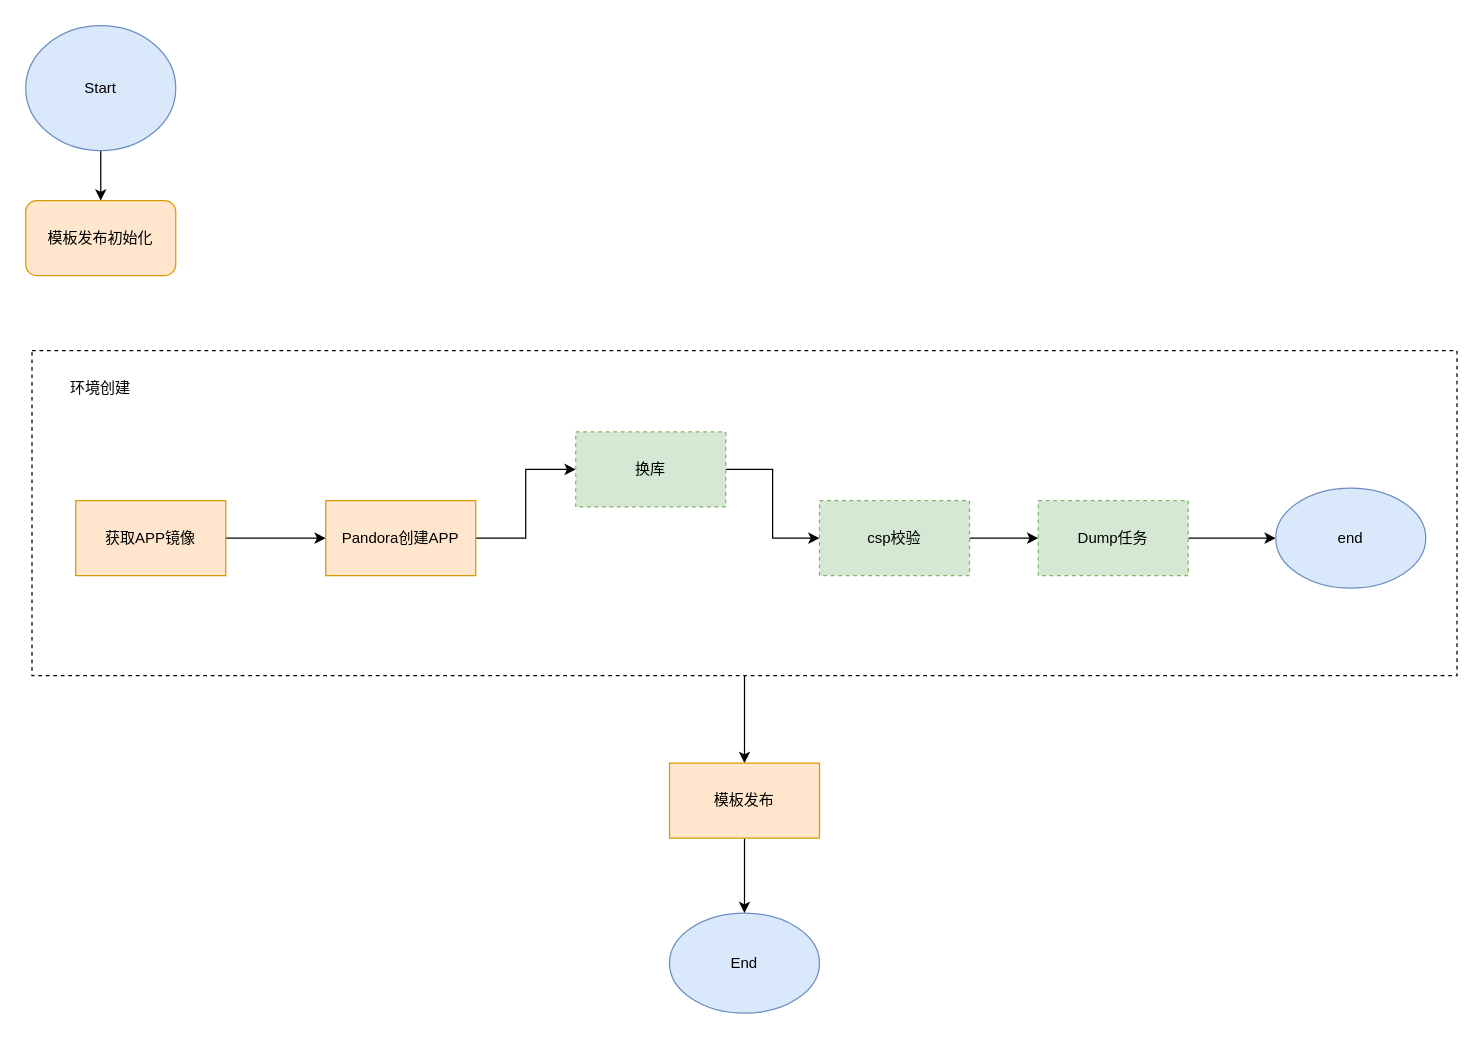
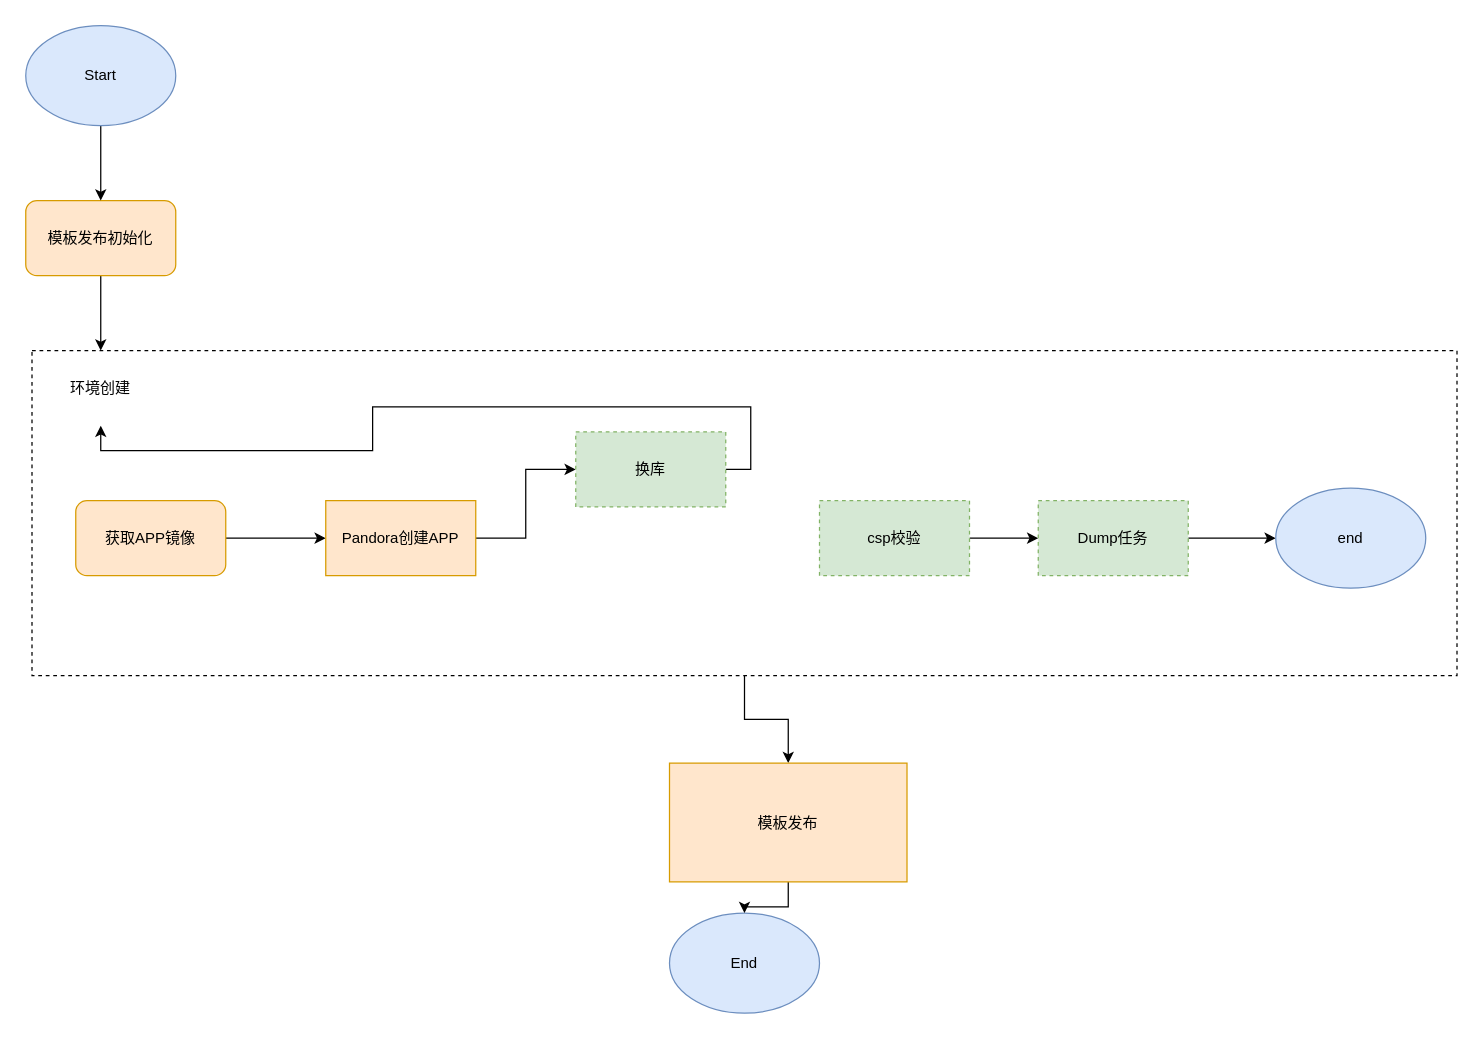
(101, 88) -> (101, 76)
none -> (101, 309)
(773, 511) -> (429, 407)
(151, 538) -> (151, 538)
(744, 801) -> (788, 823)
